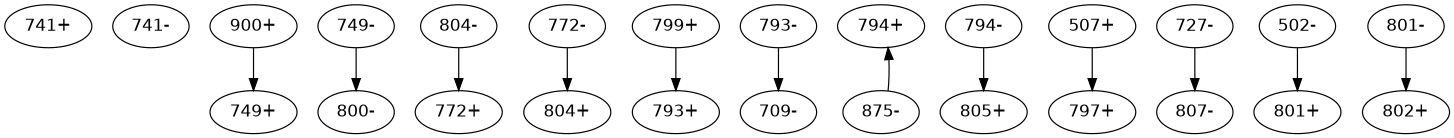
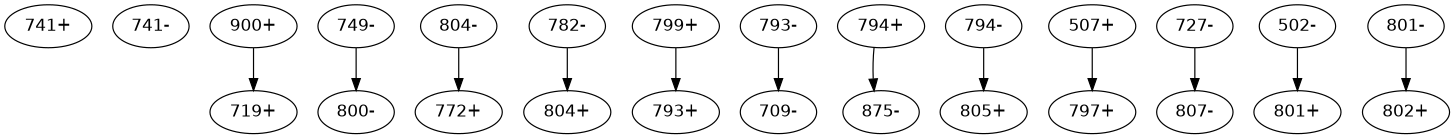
(567, 26) -> (567, 26)
(889, 75) -> (873, 63)
(254, 112) -> (254, 112)
